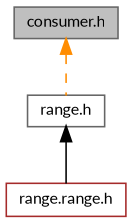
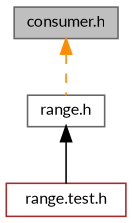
(66, 200) -> (66, 200)
